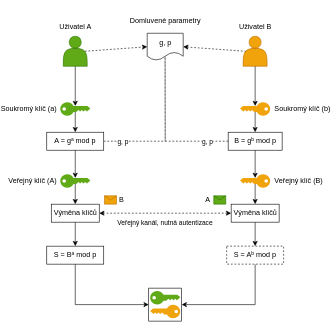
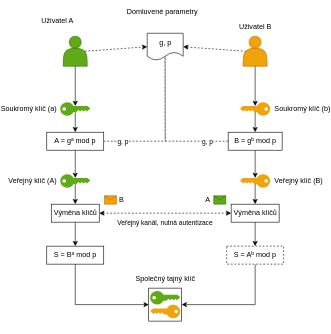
(165, 21) -> (162, 12)
(75, 27) -> (57, 21)
none -> (165, 279)
